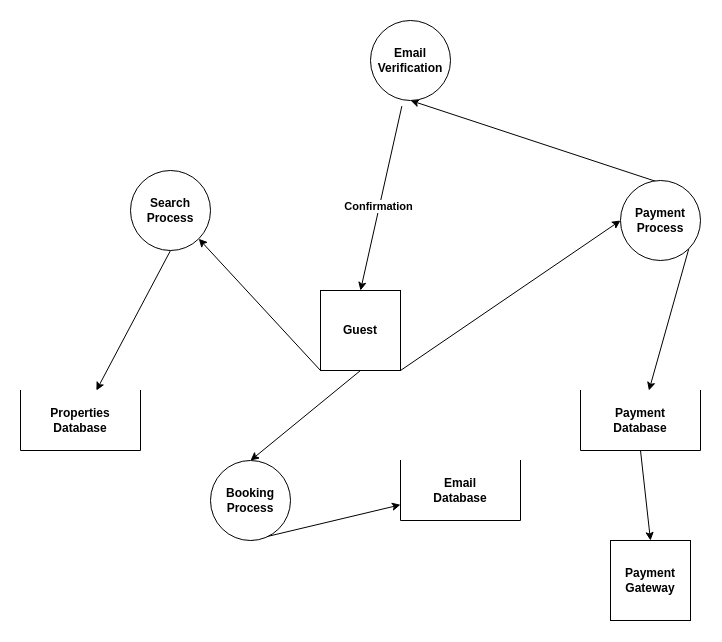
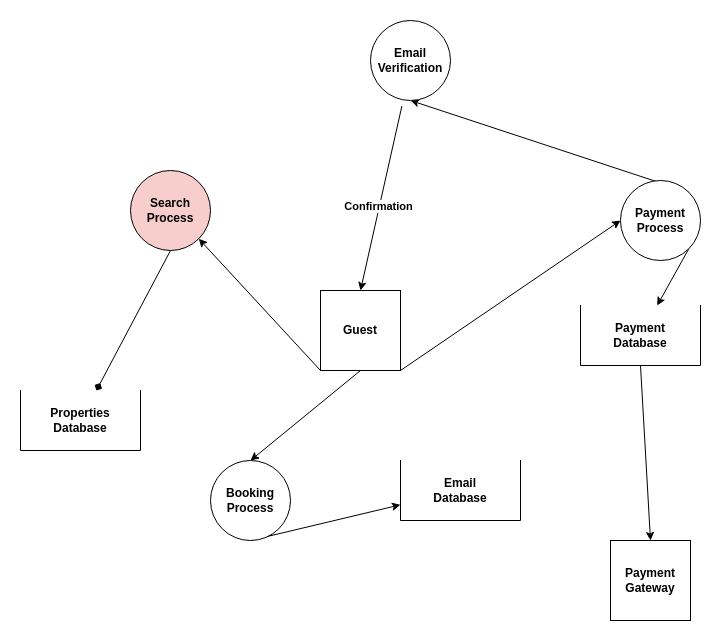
(171, 211) -> (171, 211)
(100, 383) -> (100, 383)
(641, 421) -> (641, 336)
